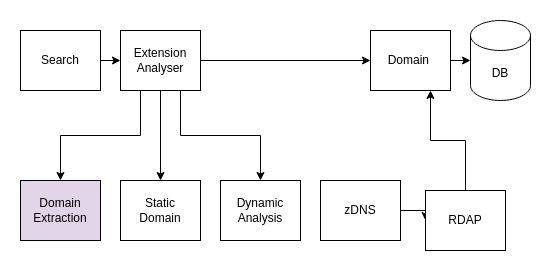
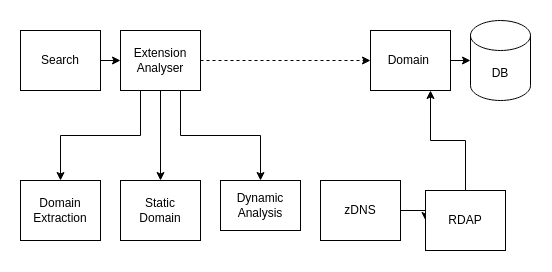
(283, 61) -> (283, 61)
(61, 211) -> (61, 211)
(261, 211) -> (261, 206)
